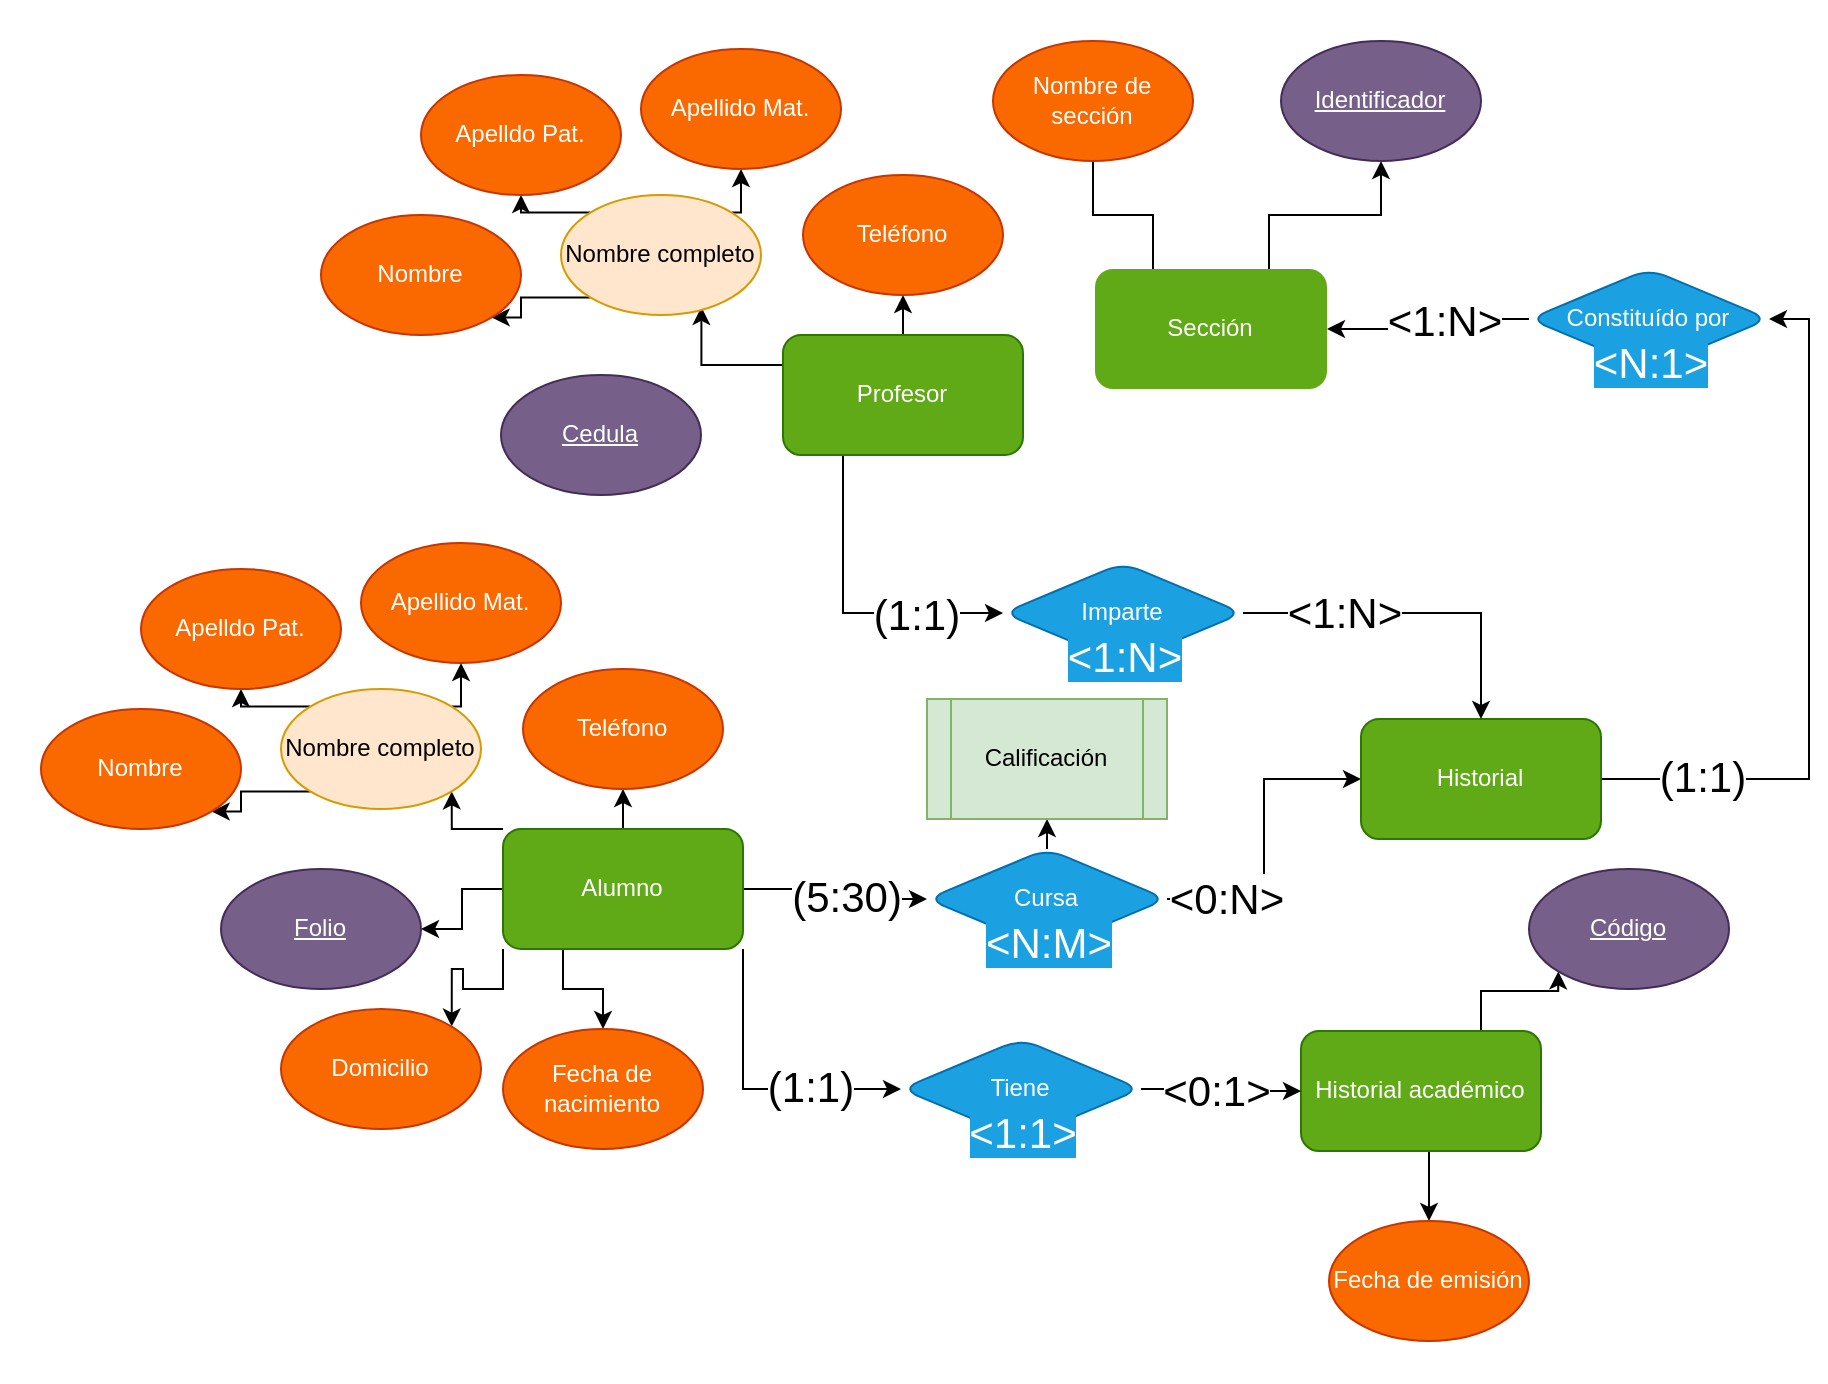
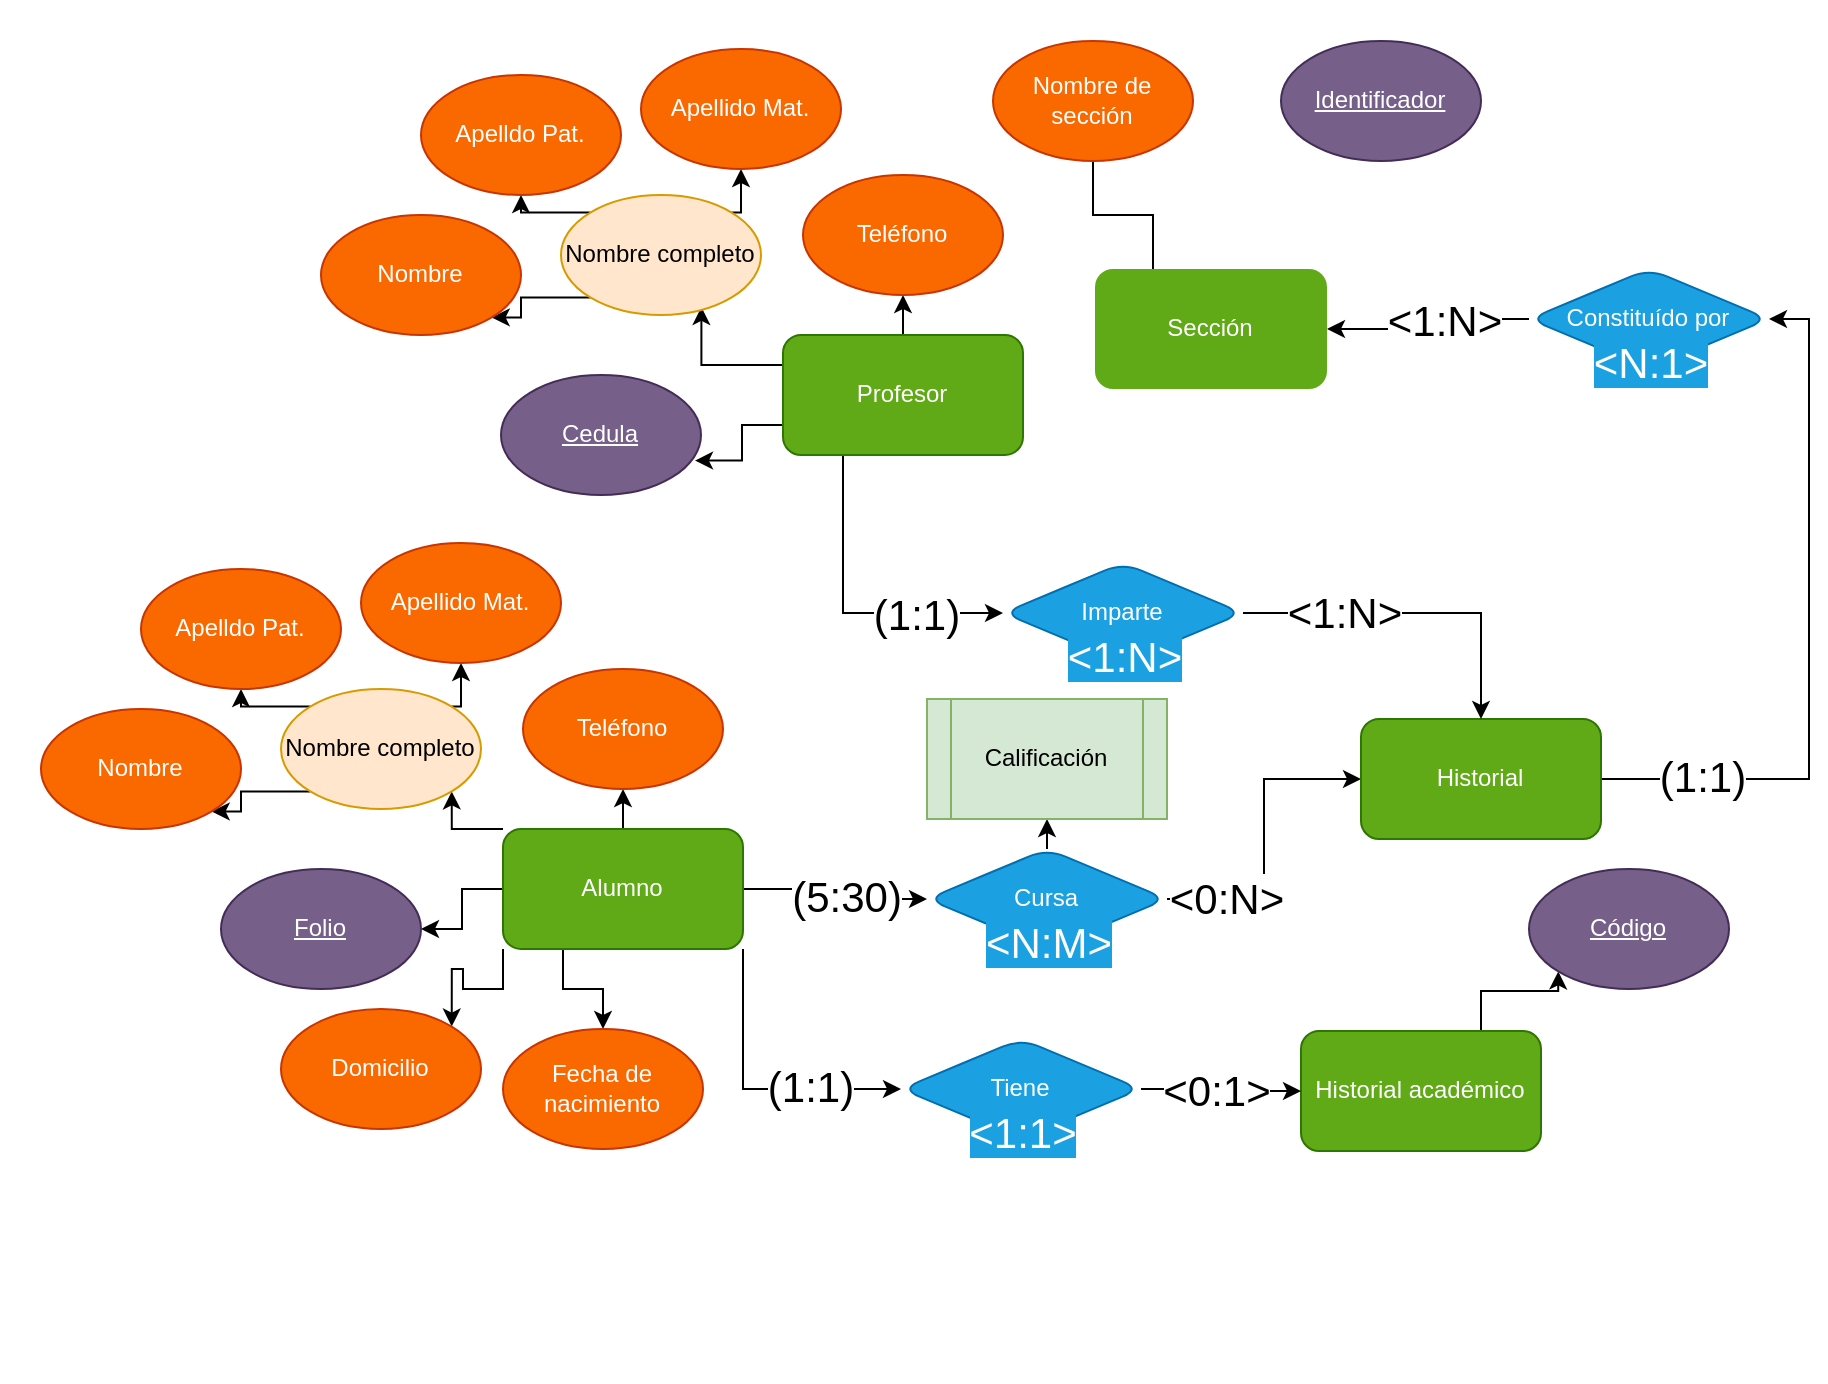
(1318, 215) -> none
none -> (742, 439)
(1429, 1178) -> none
(1429, 1281) -> none
